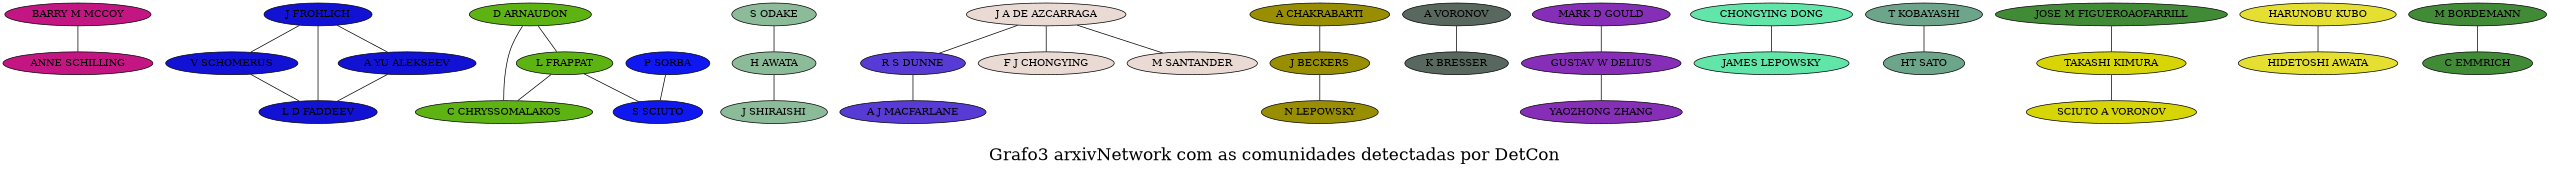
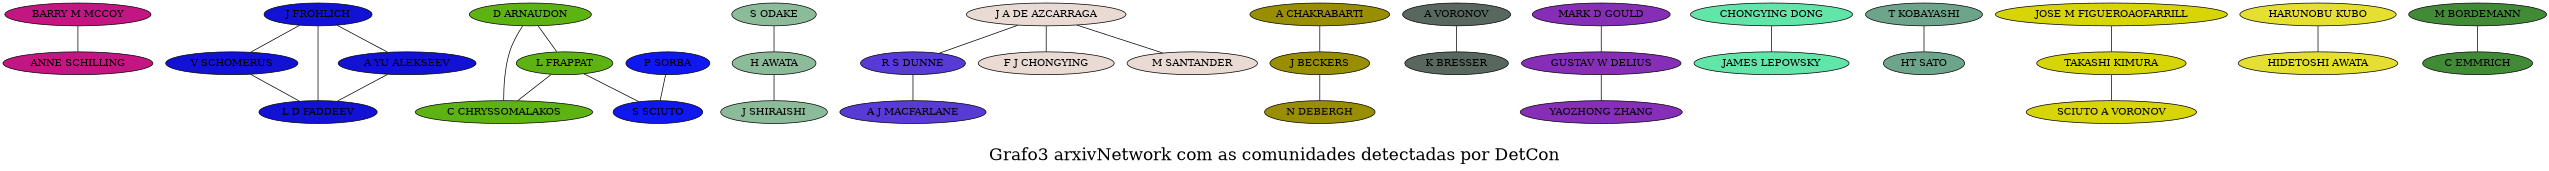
(2111, 14) -> (2111, 14)
(1320, 112) -> (1320, 112)
